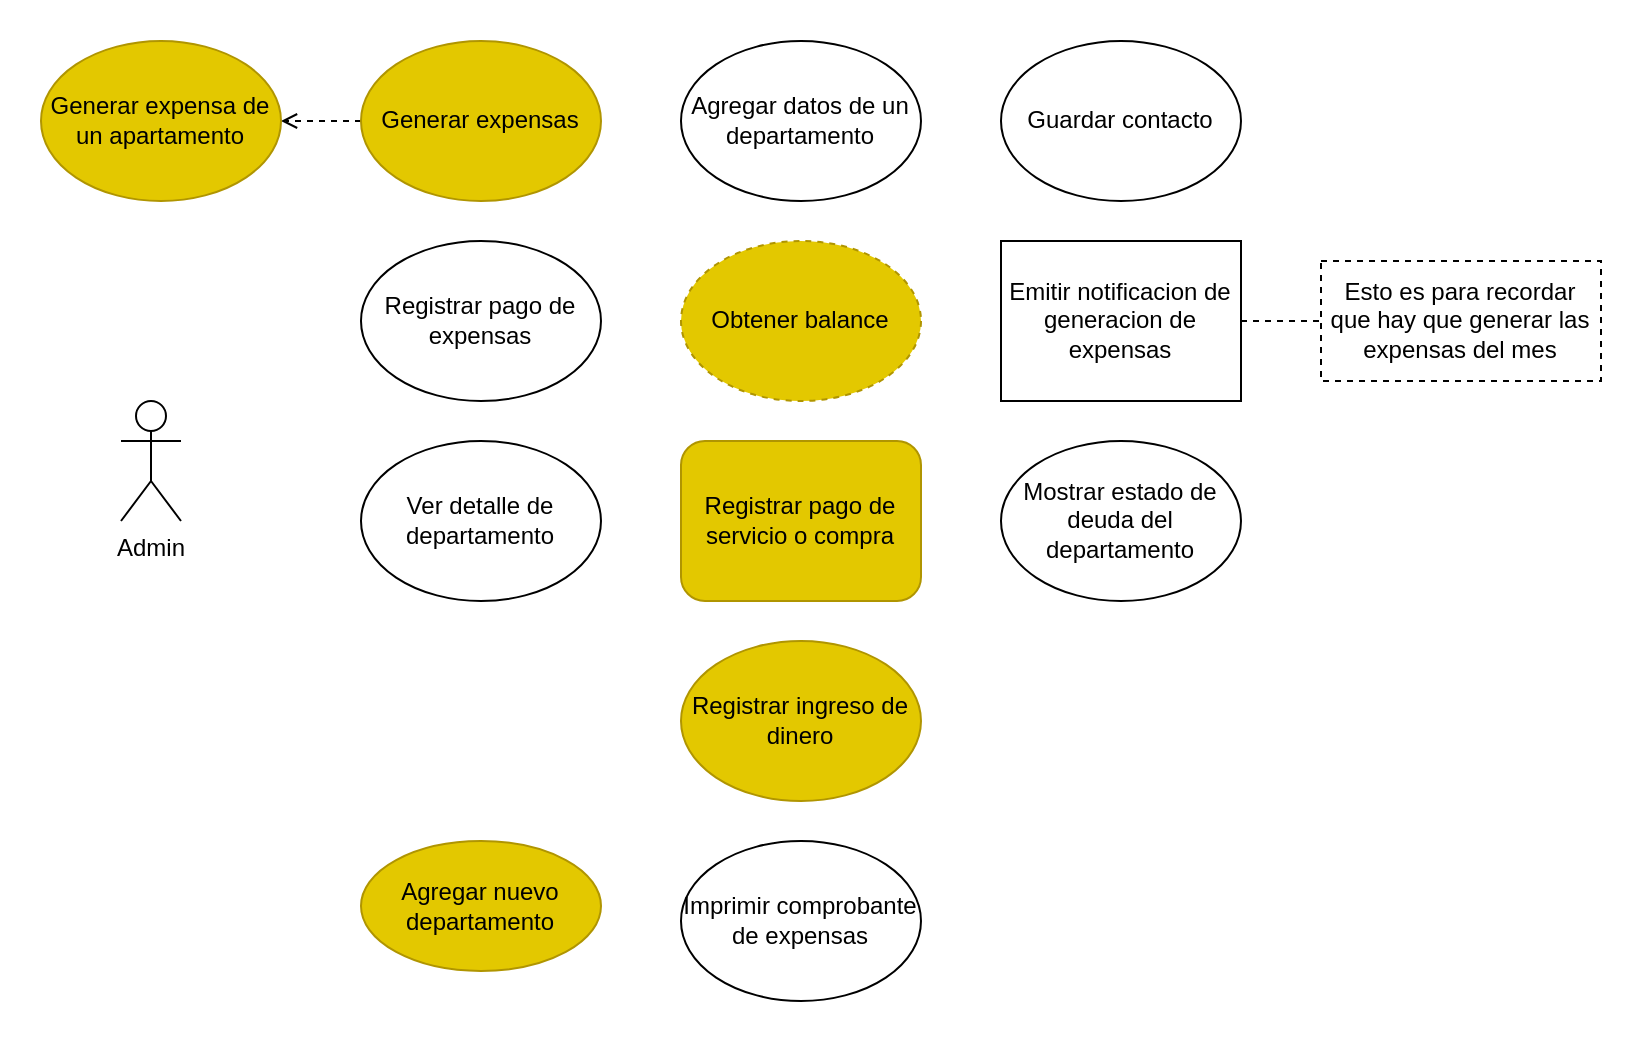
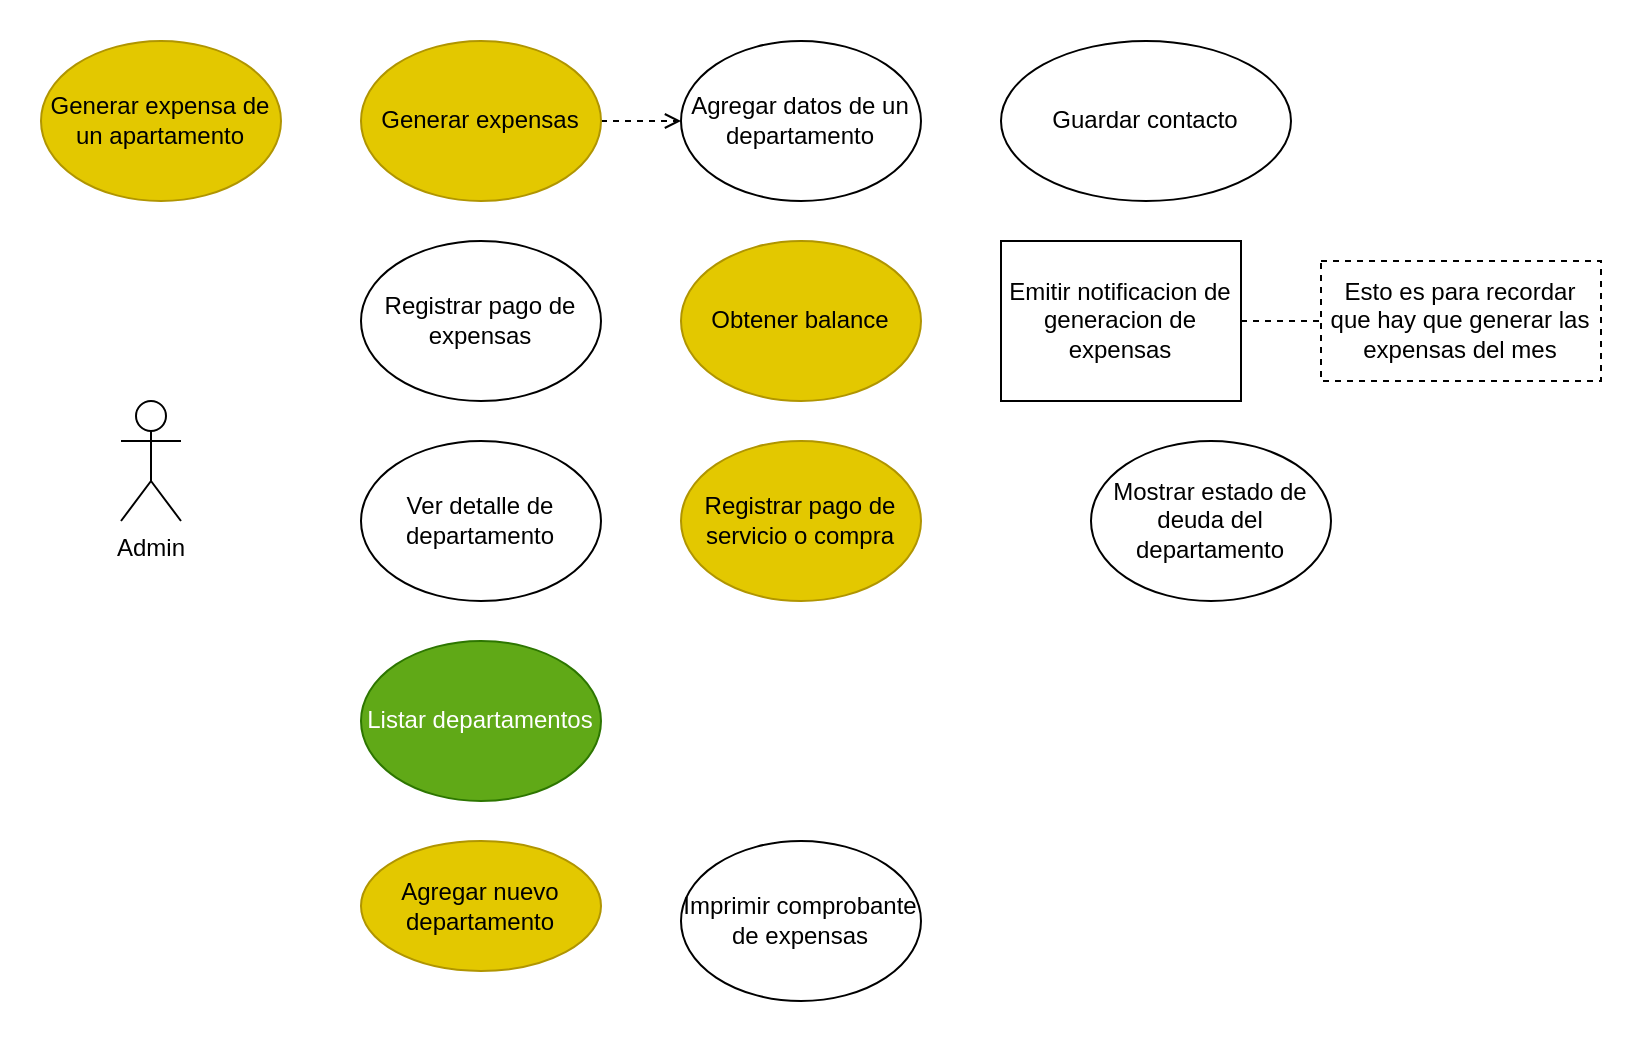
(324, 121) -> (638, 121)
(1121, 121) -> (1146, 121)
(801, 321) -> (801, 321)
(801, 521) -> (801, 521)
(1121, 521) -> (1211, 521)
none -> (481, 721)
(801, 721) -> none
